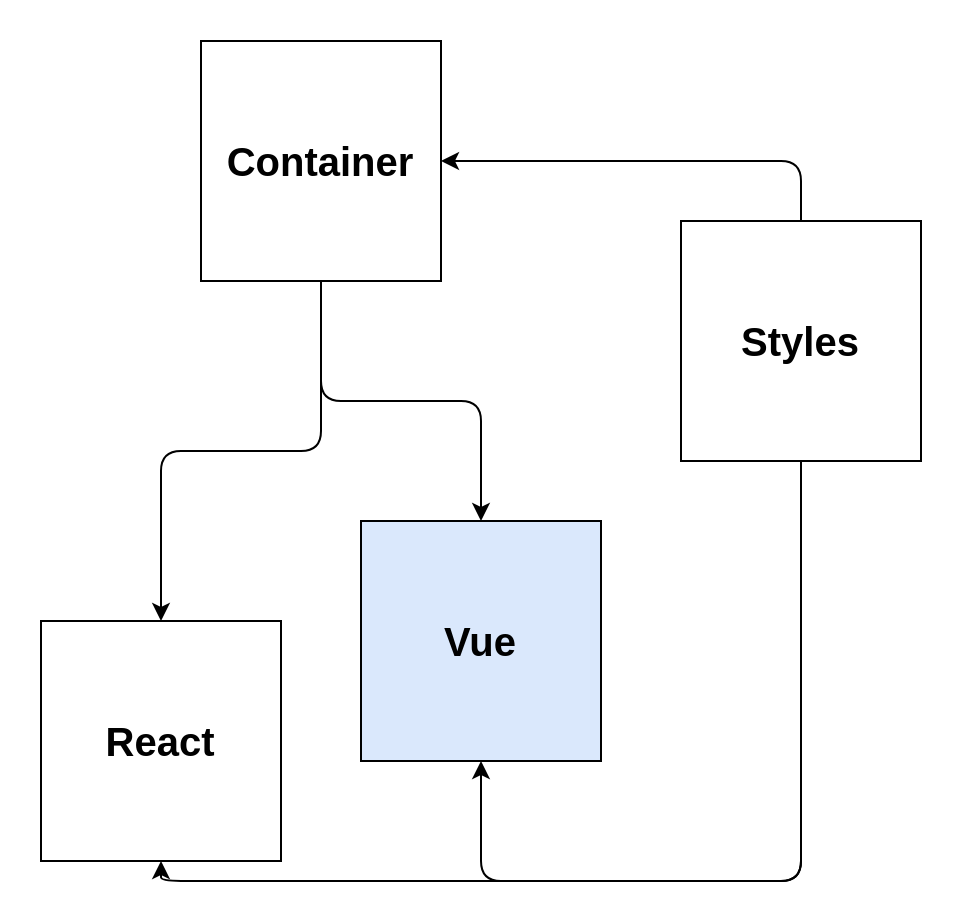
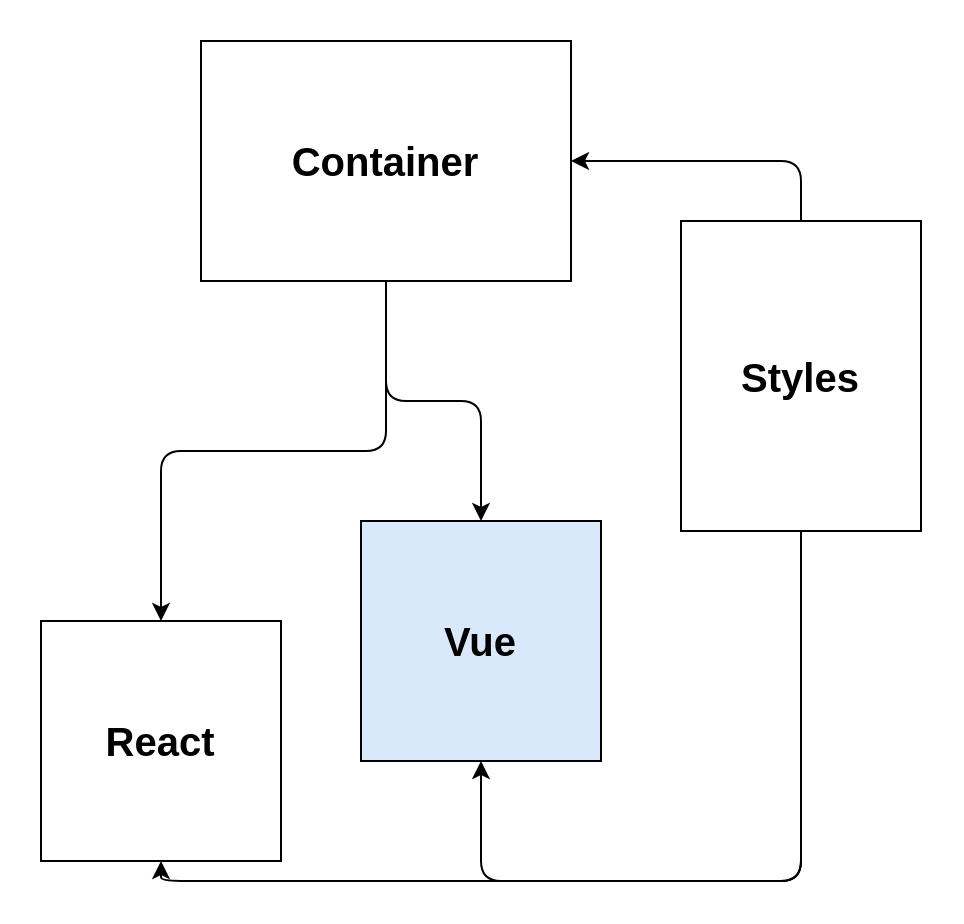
(321, 161) -> (386, 161)
(801, 341) -> (801, 376)
